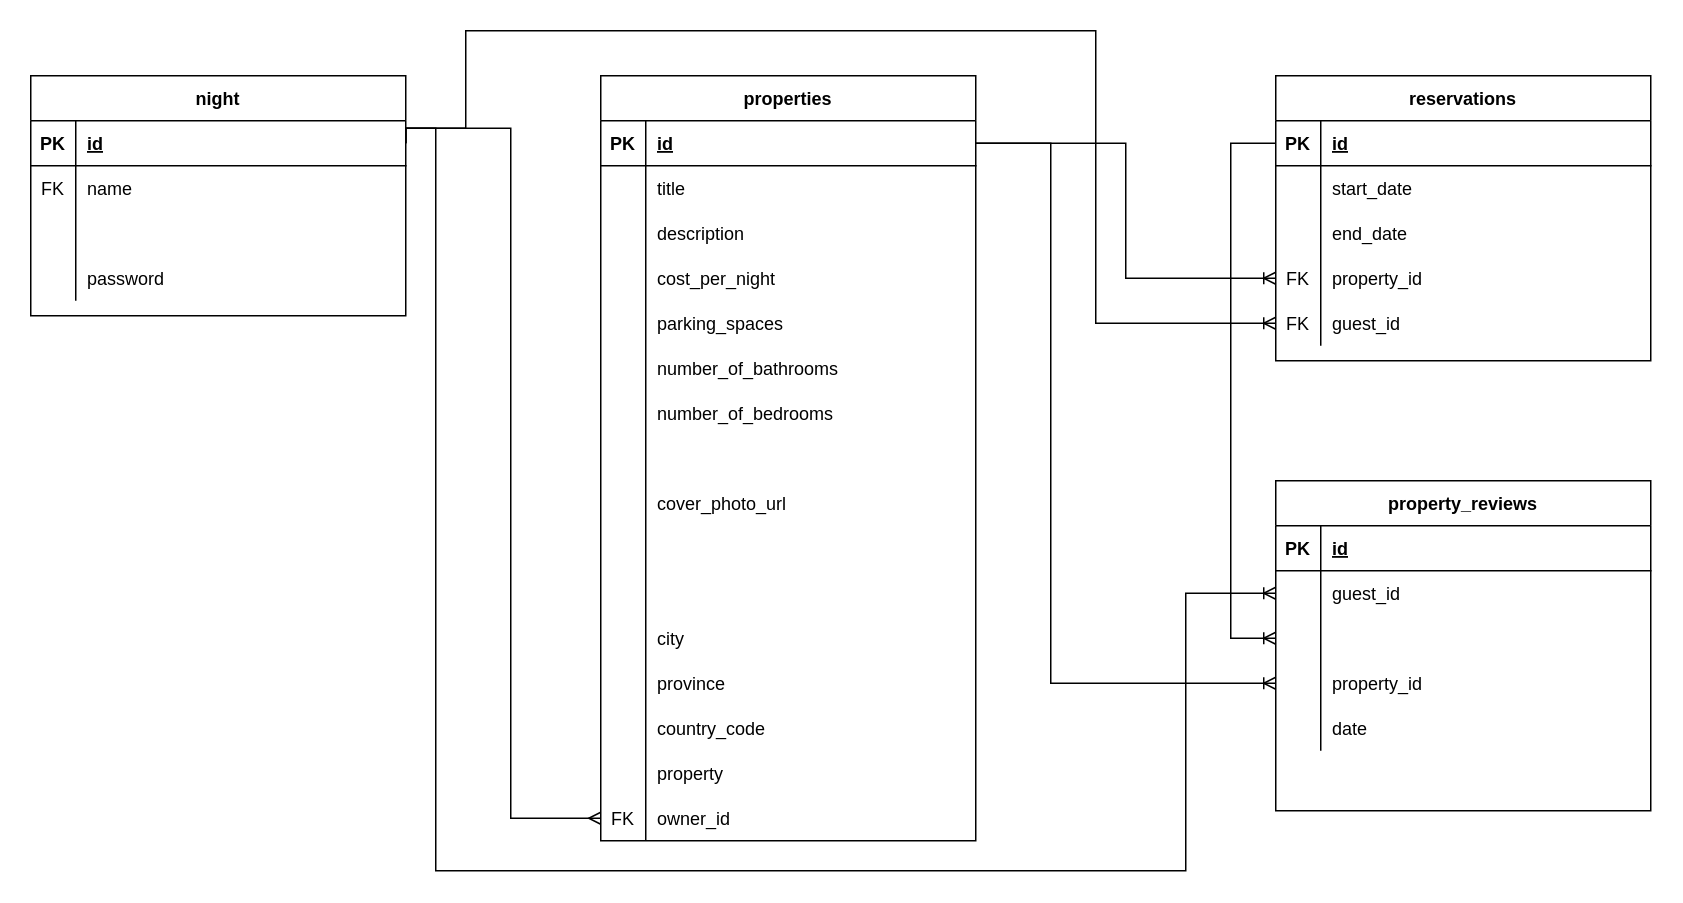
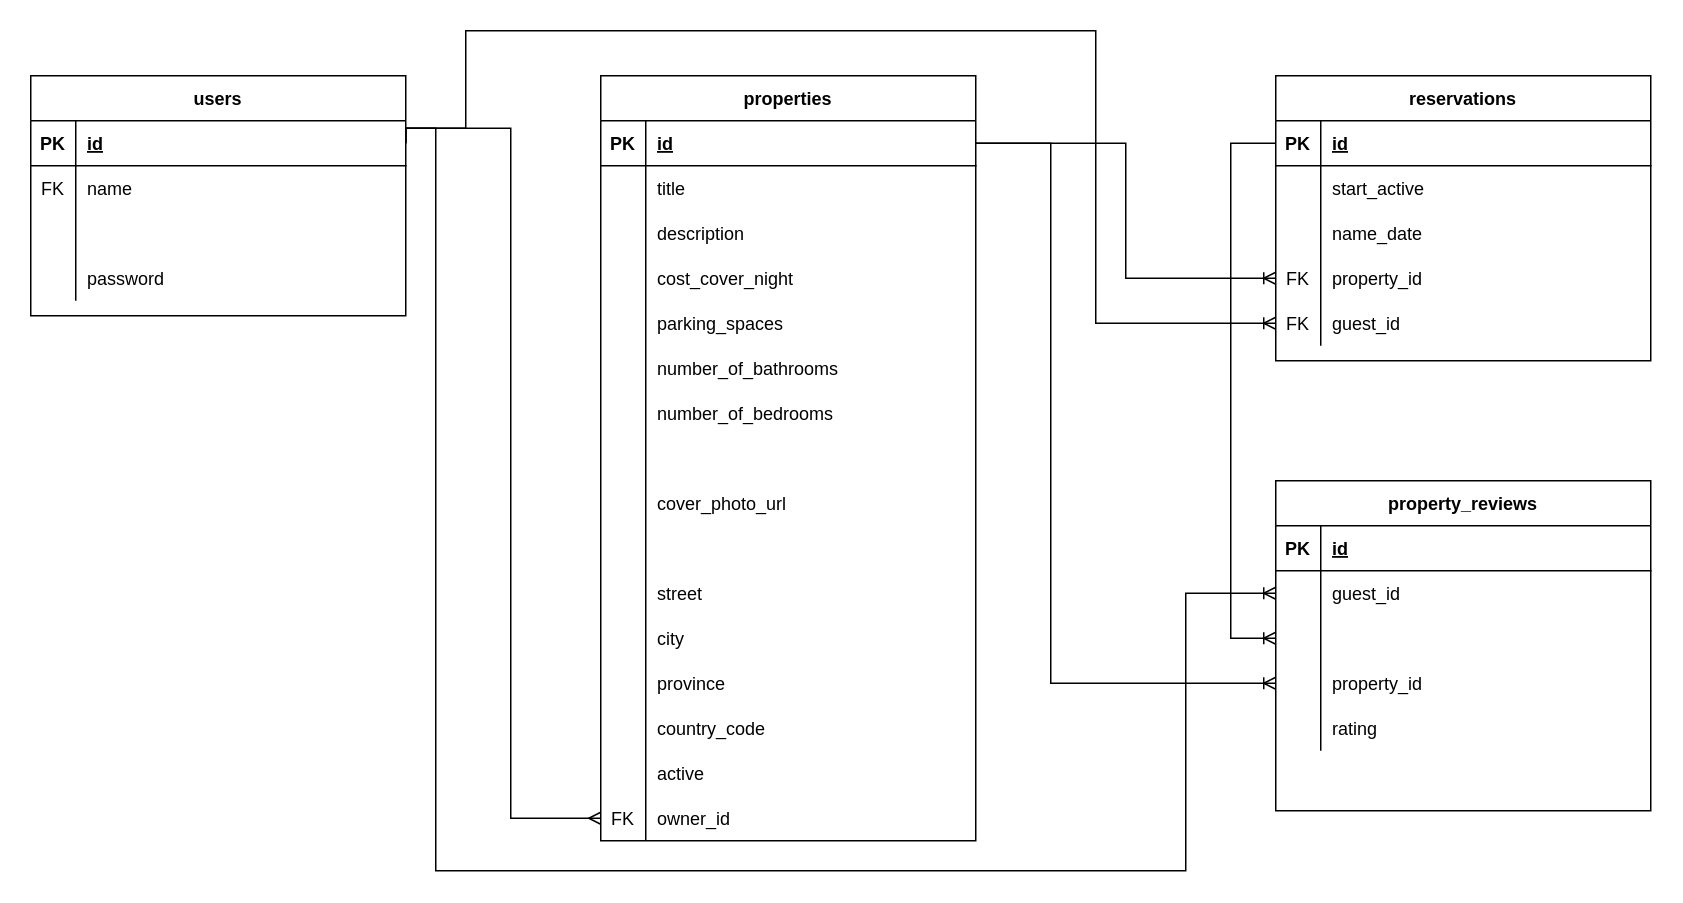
(218, 99) -> (218, 99)
(1382, 189) -> (1390, 189)
(1372, 234) -> (1377, 234)
(725, 279) -> (735, 279)
none -> (811, 593)
(1352, 729) -> (1360, 729)
(697, 774) -> (685, 774)
